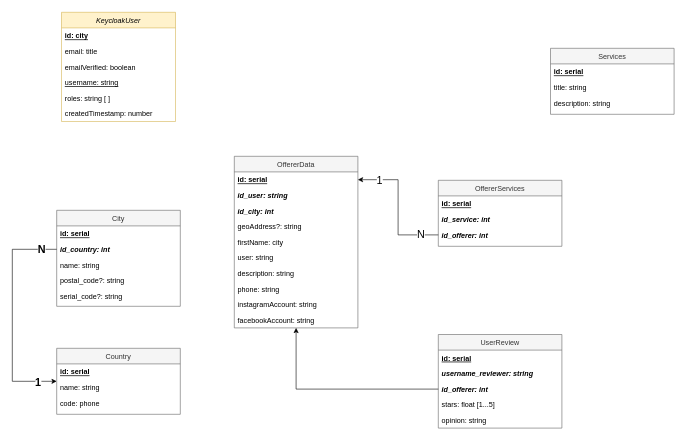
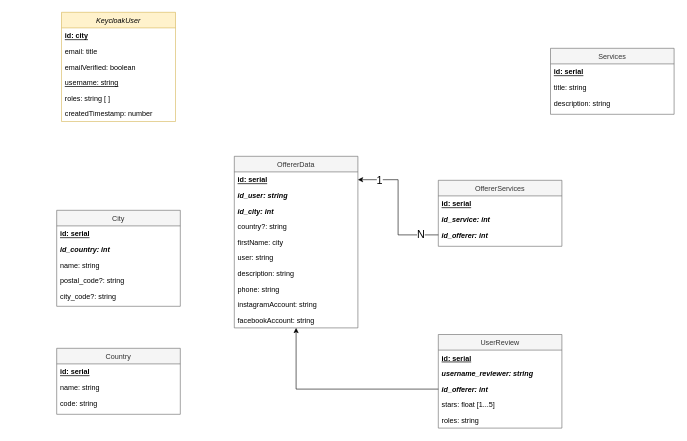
(273, 227) -> (267, 227)
(41, 249) -> none
(96, 296) -> (93, 296)
(80, 403) -> (81, 403)
(467, 421) -> (464, 421)
